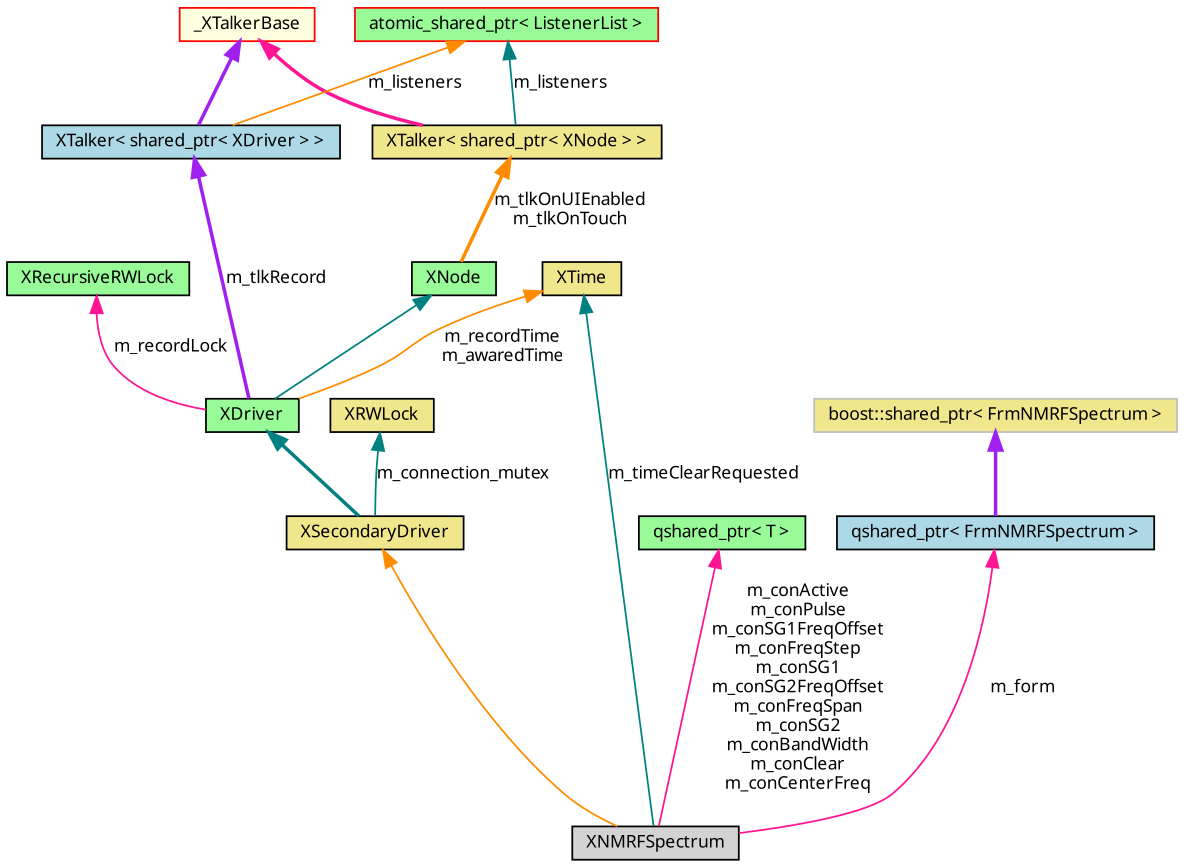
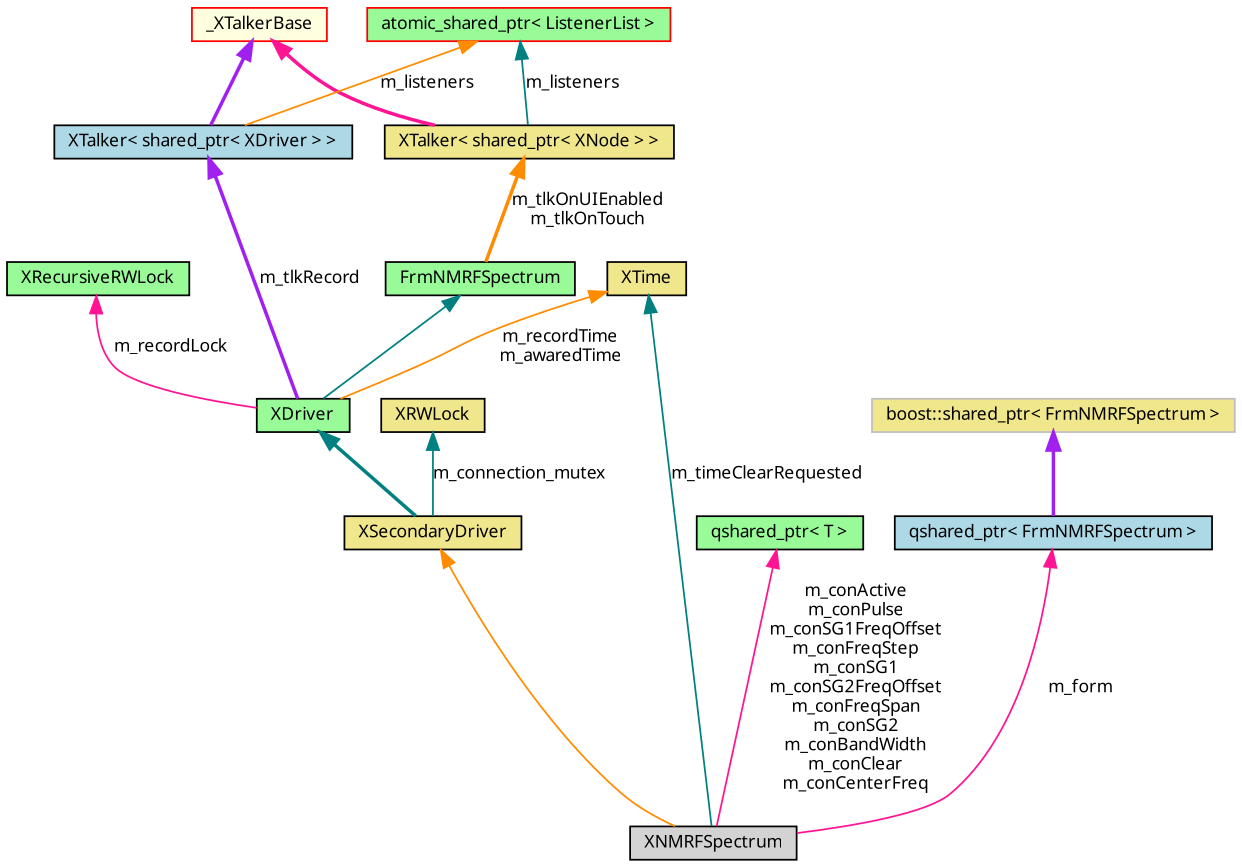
(454, 279) -> (480, 279)
